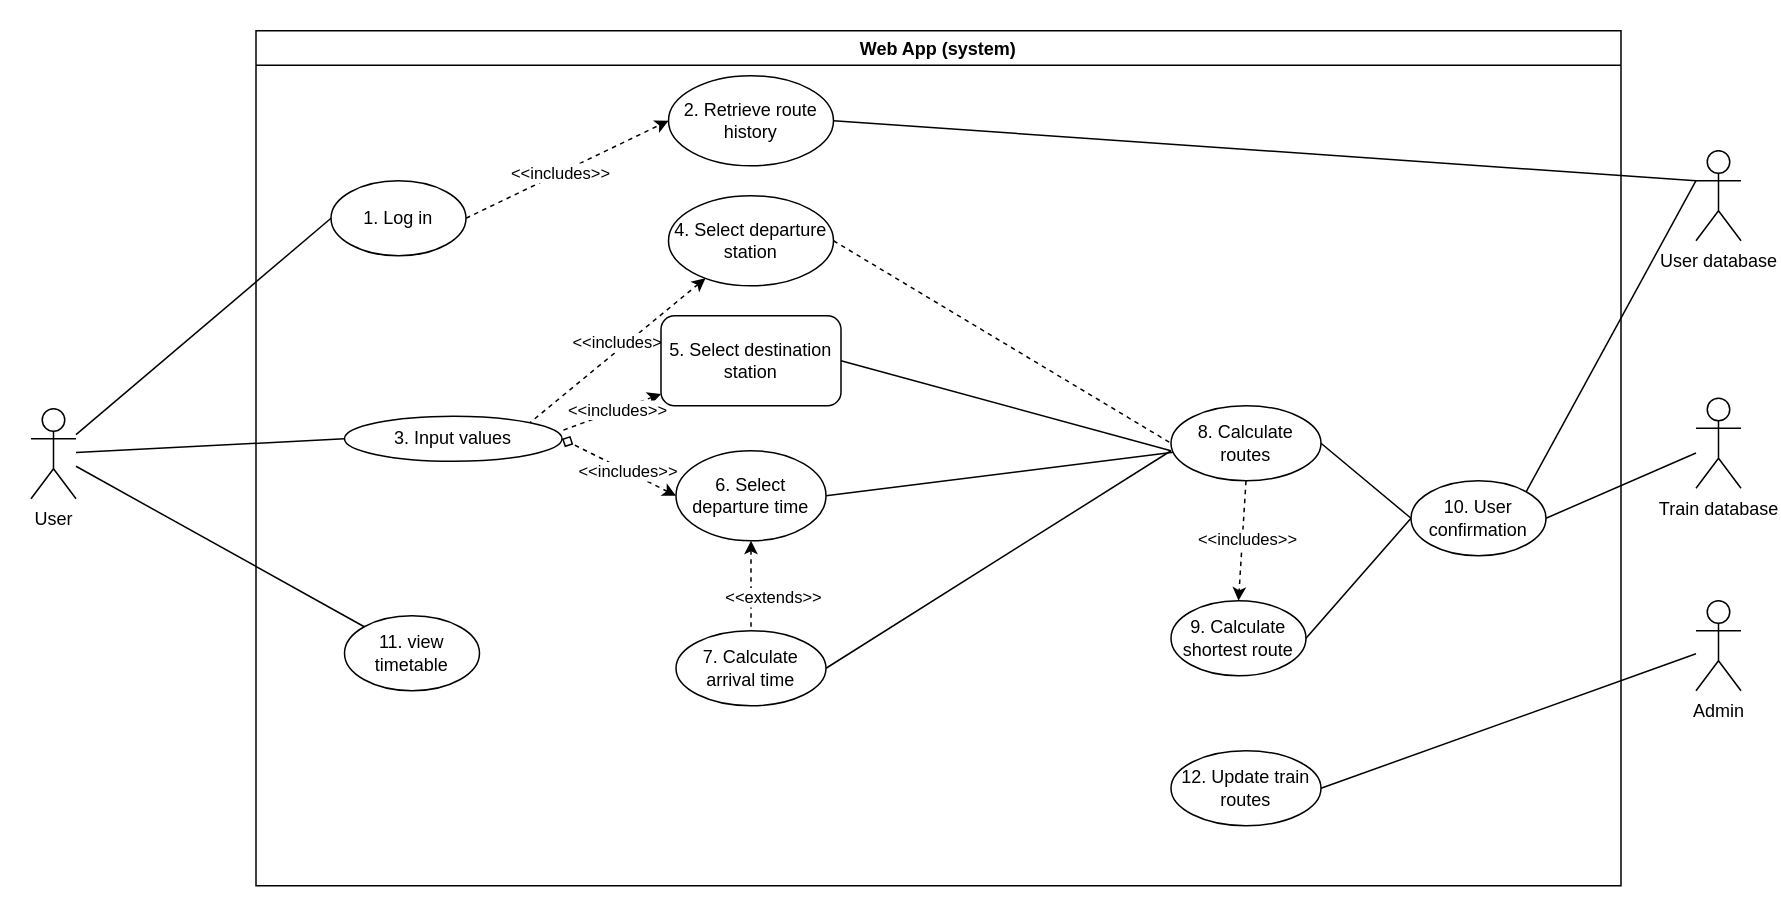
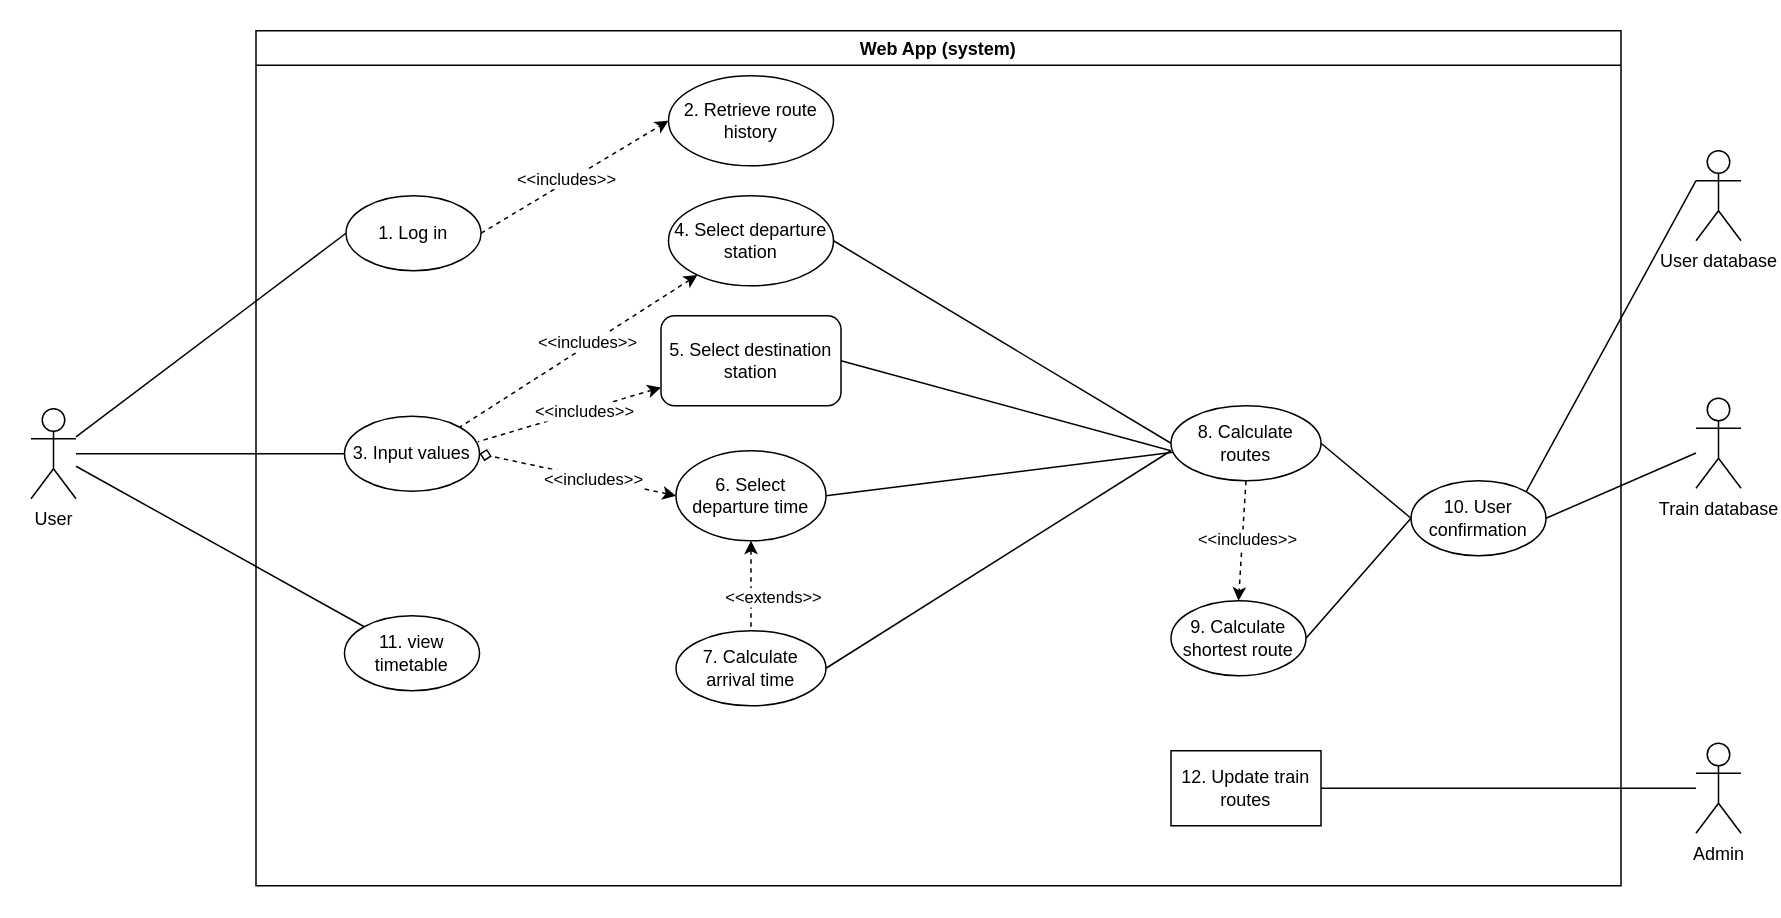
(1263, 151) -> none
(398, 218) -> (413, 233)
(1002, 342) -> (1002, 342)
(453, 439) -> (412, 454)
(1718, 646) -> (1718, 788)
(1246, 788) -> (1246, 788)
